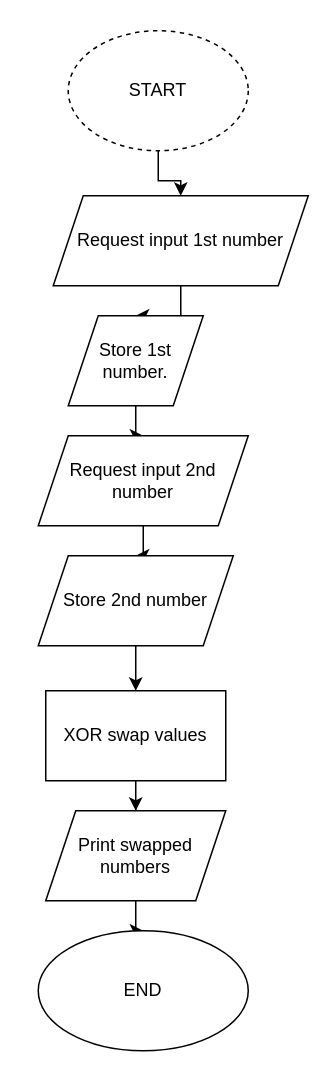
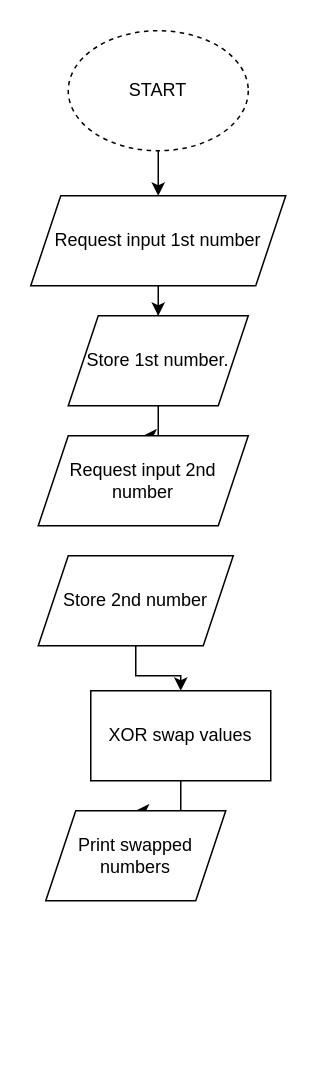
(181, 241) -> (158, 241)
(136, 361) -> (158, 361)
(143, 542) -> none
(136, 736) -> (181, 736)
(136, 917) -> none
(143, 991) -> none
